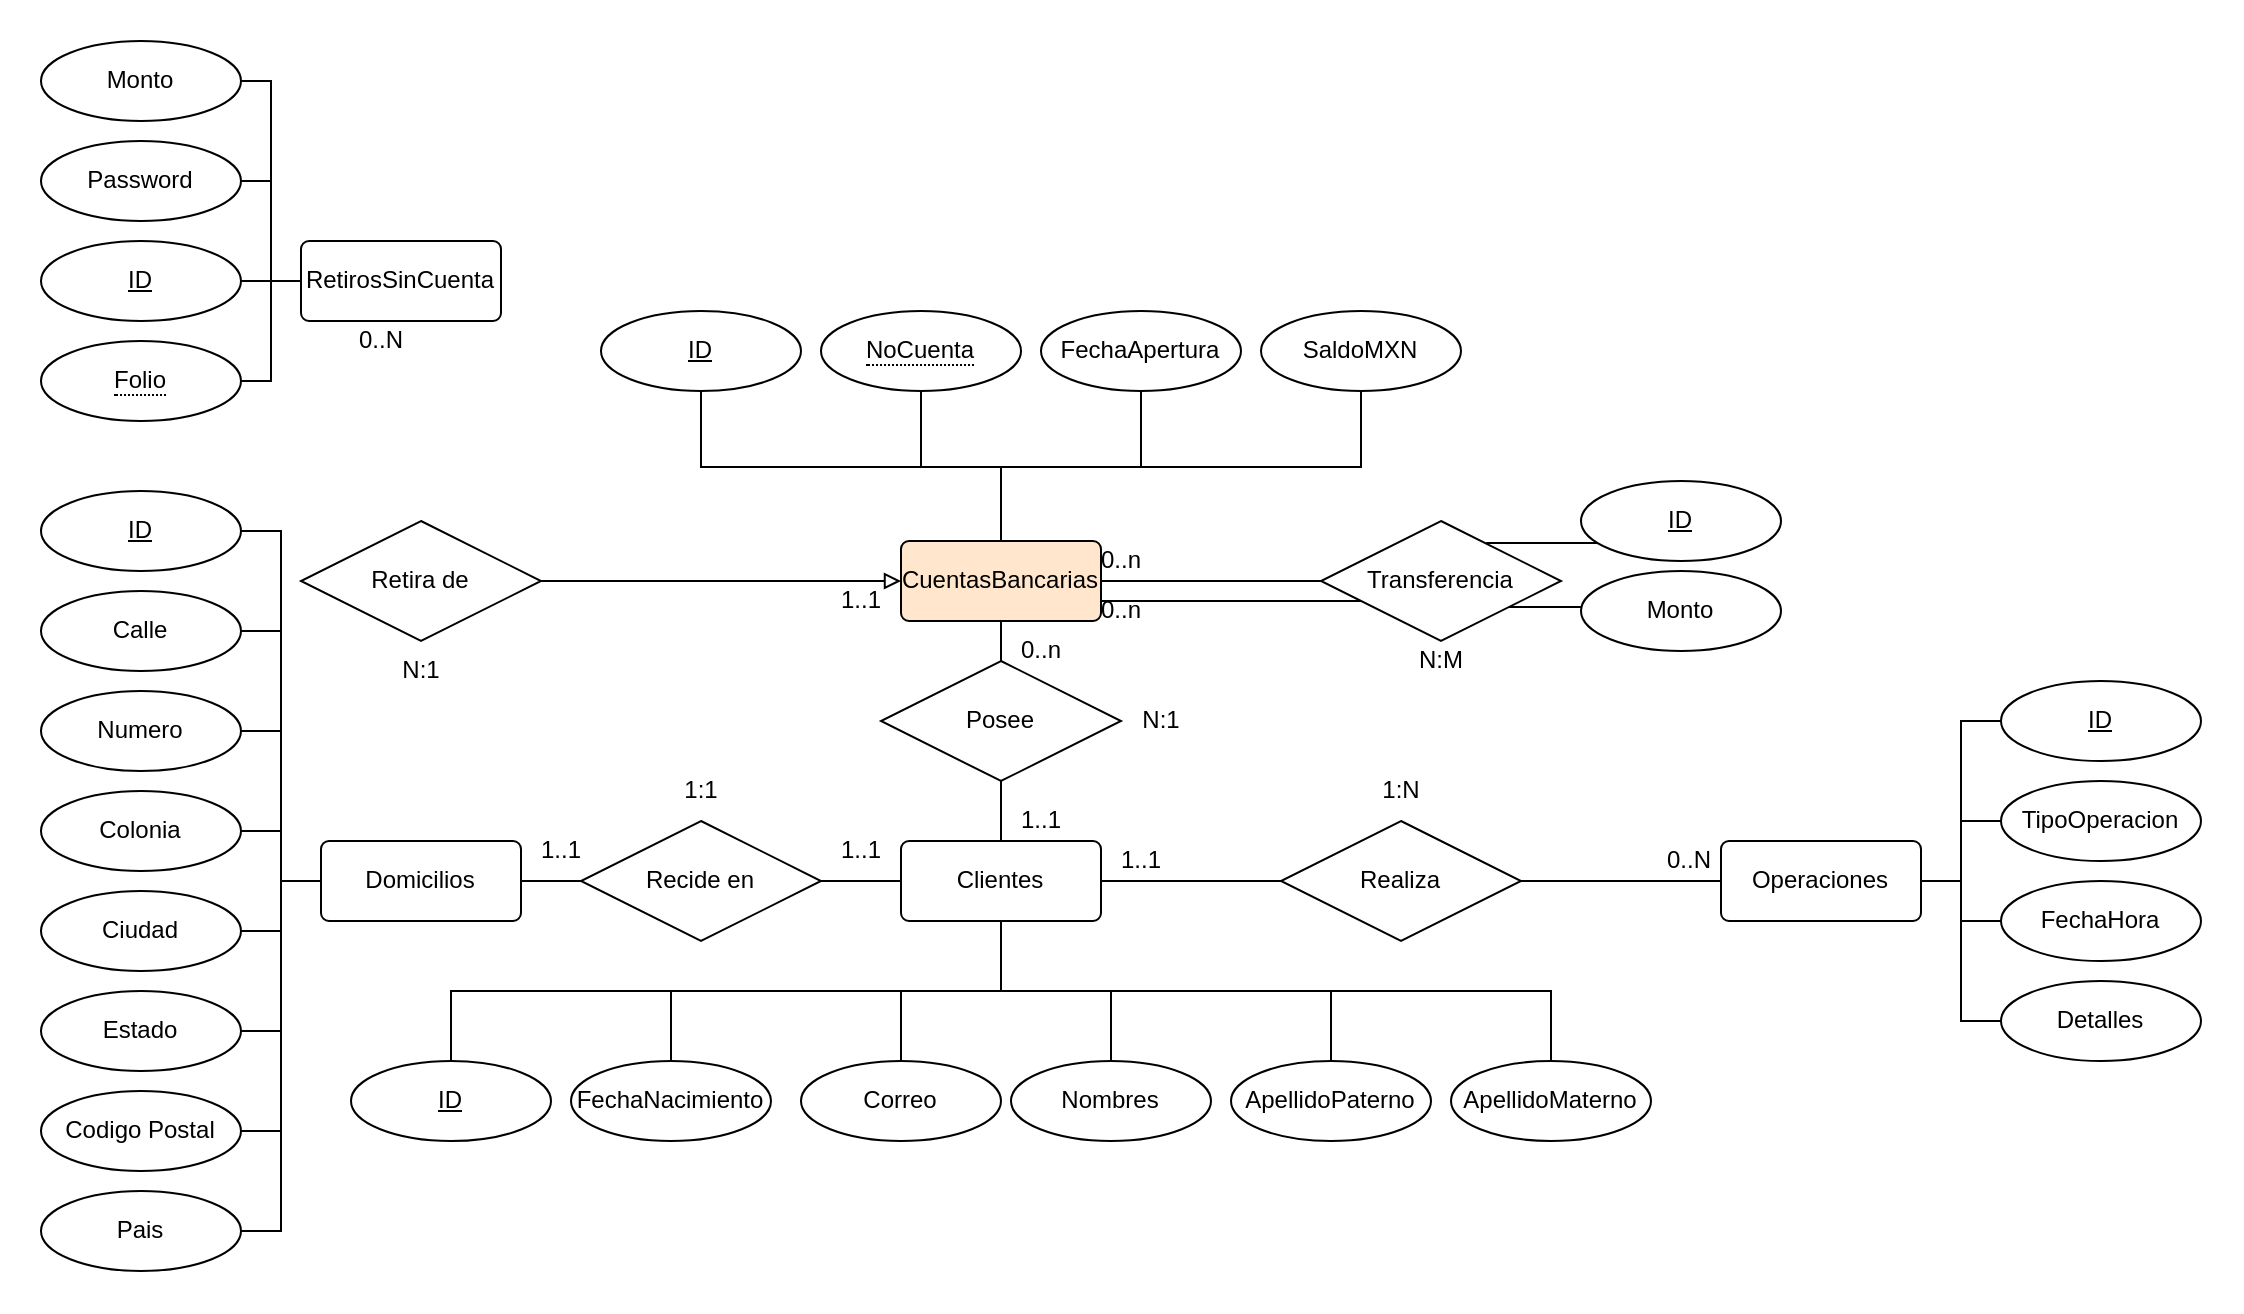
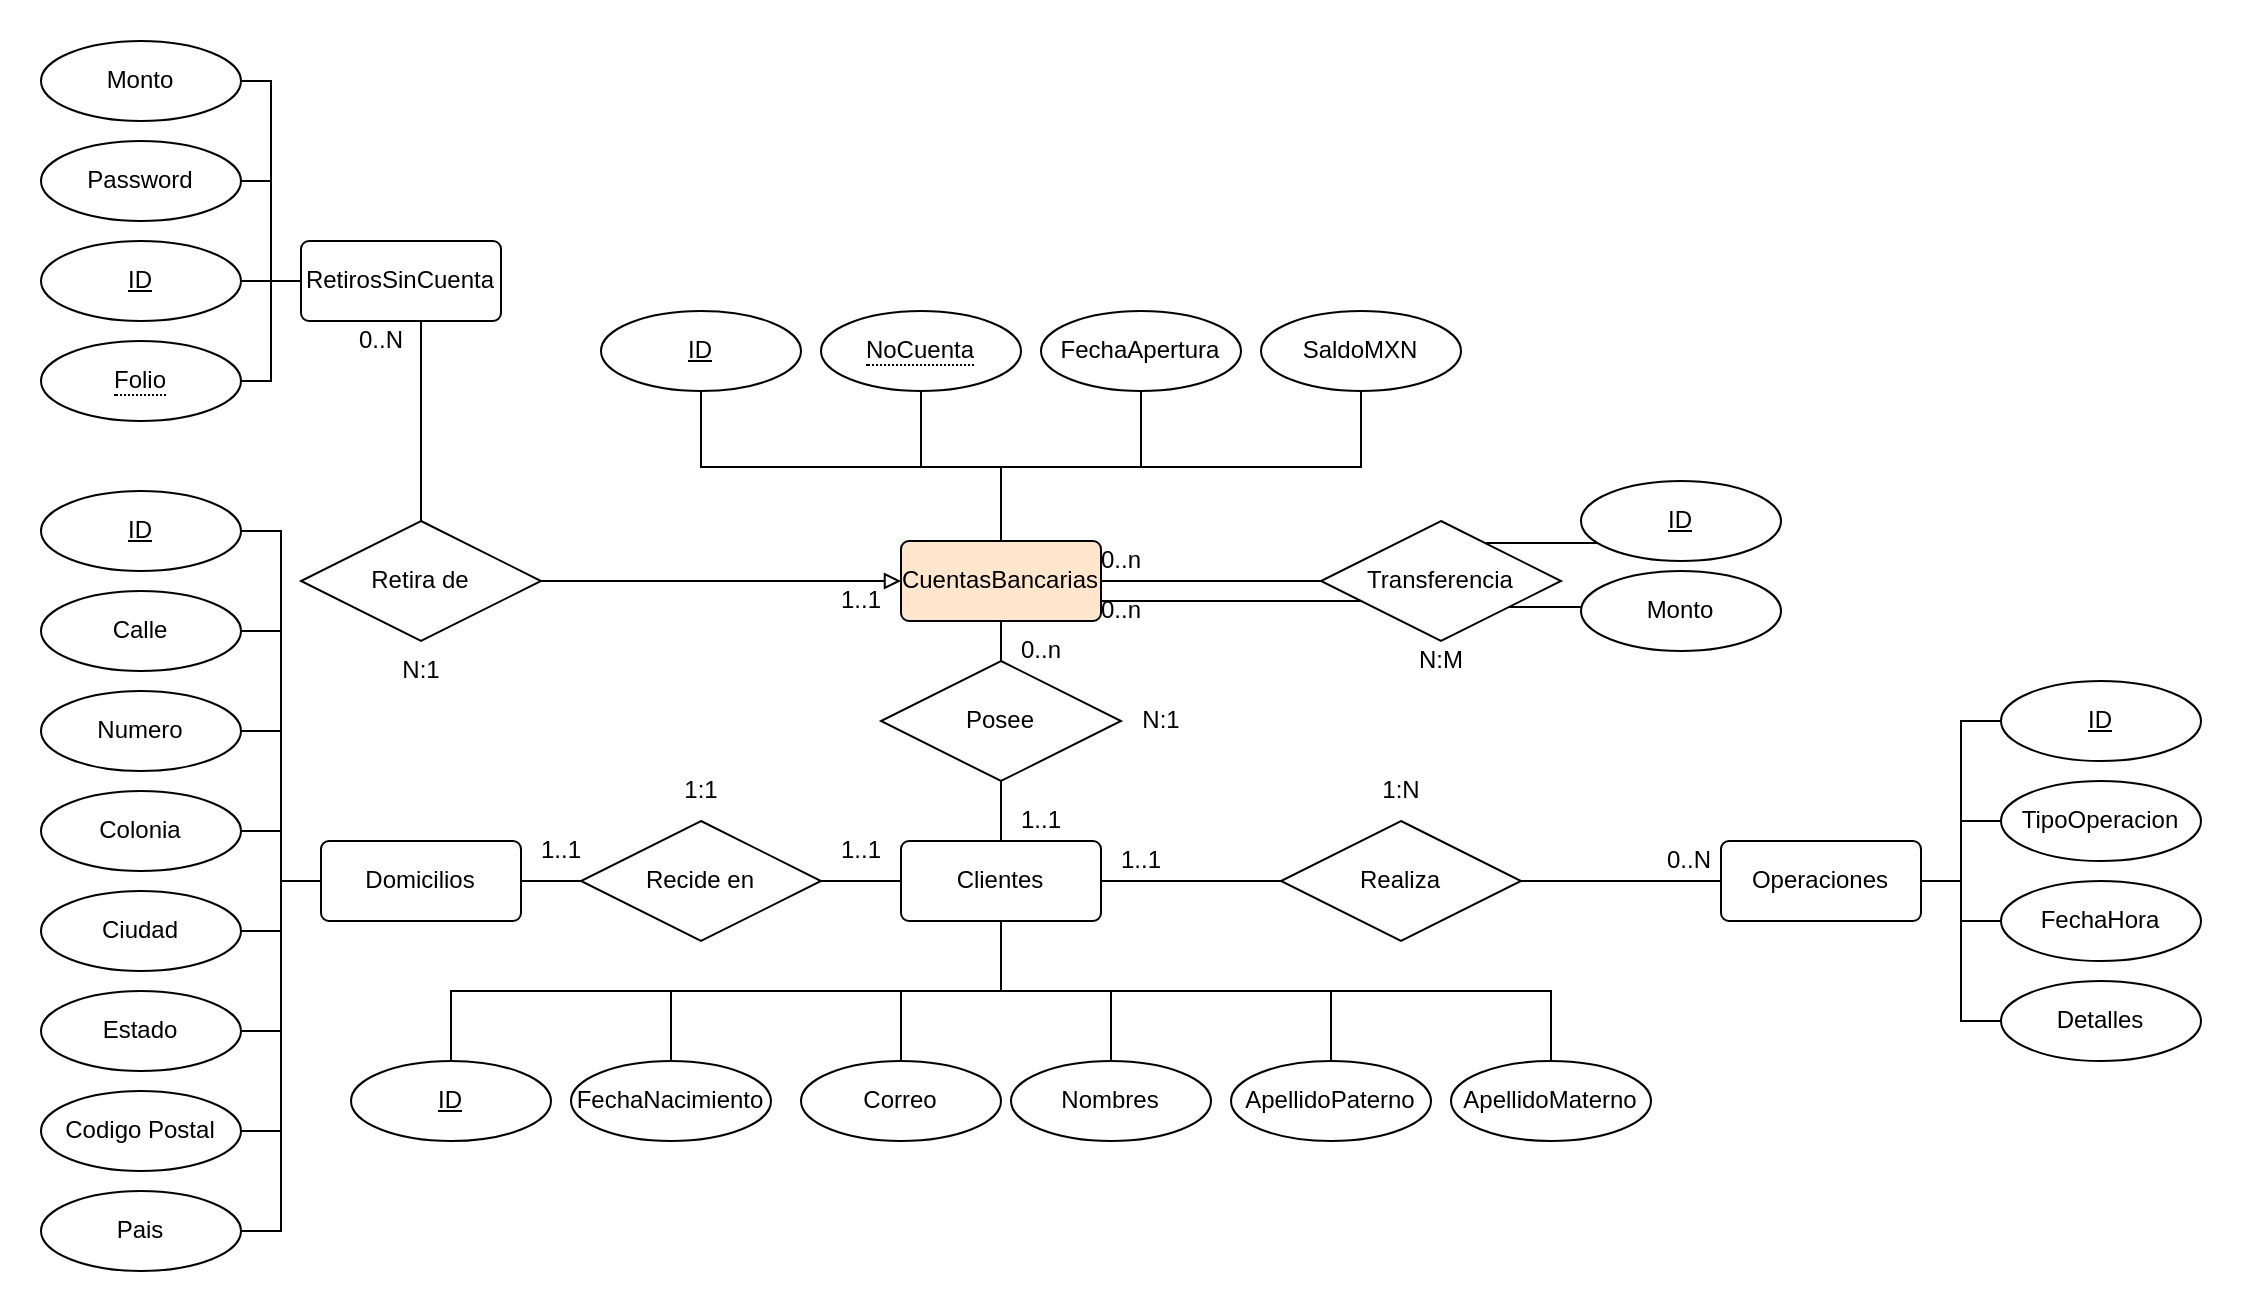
none -> (421, 421)
